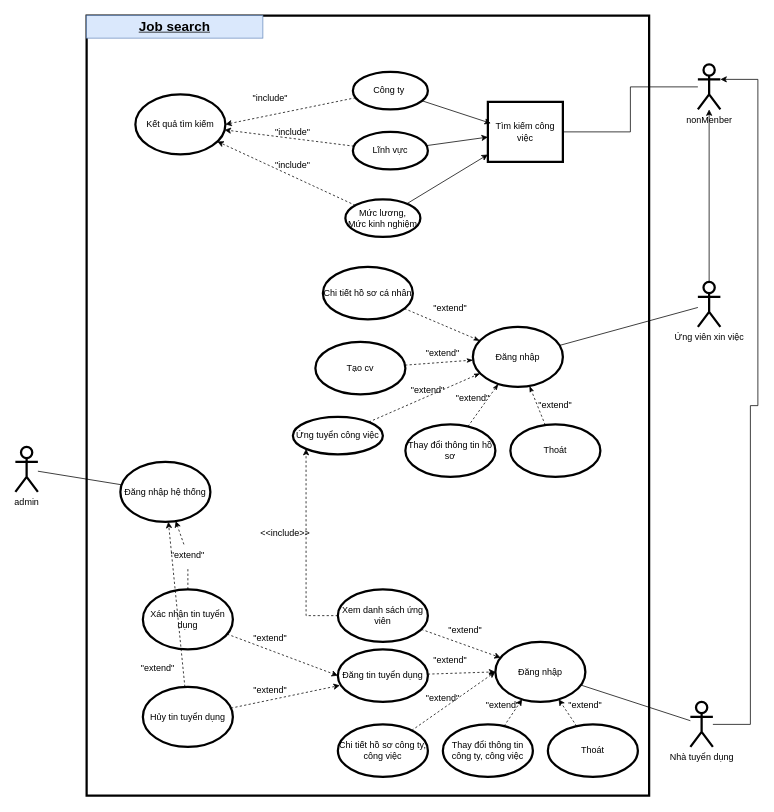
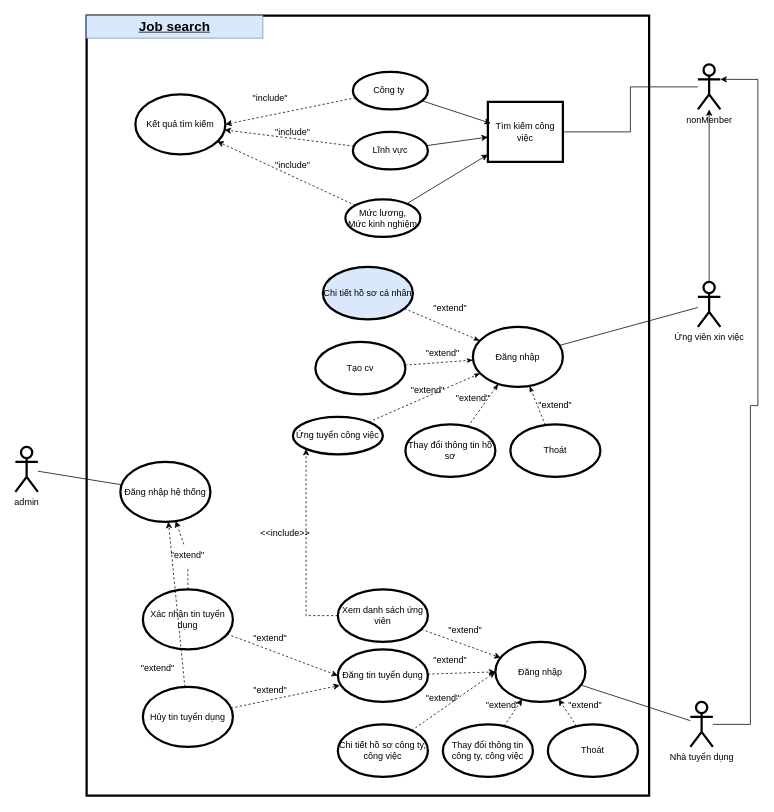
(368, 293) -> (368, 293)
